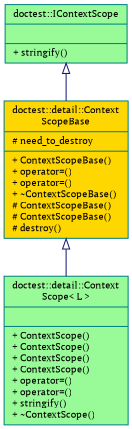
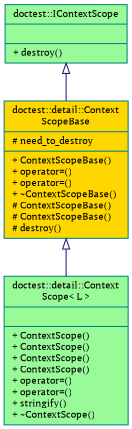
(41, 53) -> (38, 53)
